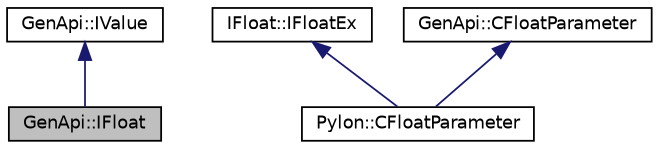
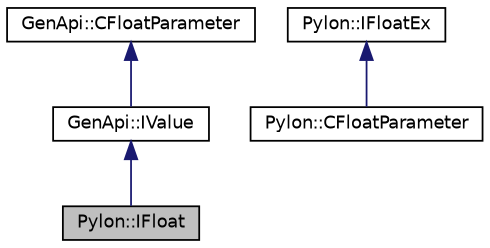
(292, 25) -> (367, 25)
(466, 80) -> (131, 84)
(85, 124) -> (131, 223)
